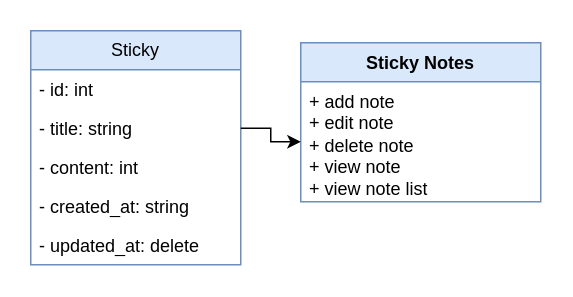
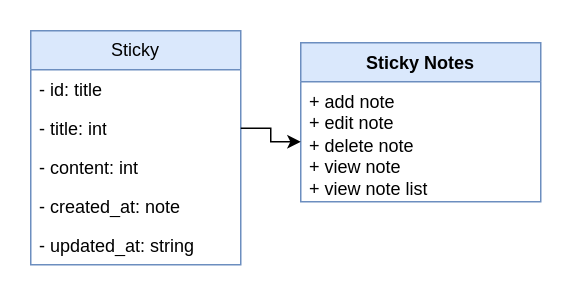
(73, 91) -> (81, 91)
(101, 130) -> (86, 130)
(131, 208) -> (123, 208)
(131, 247) -> (131, 247)
